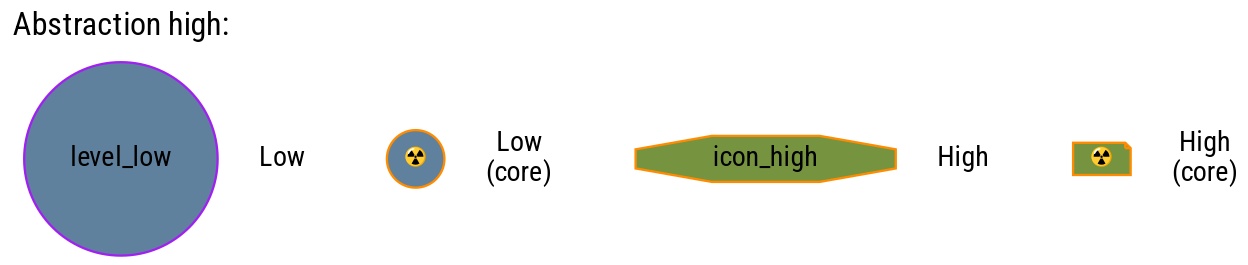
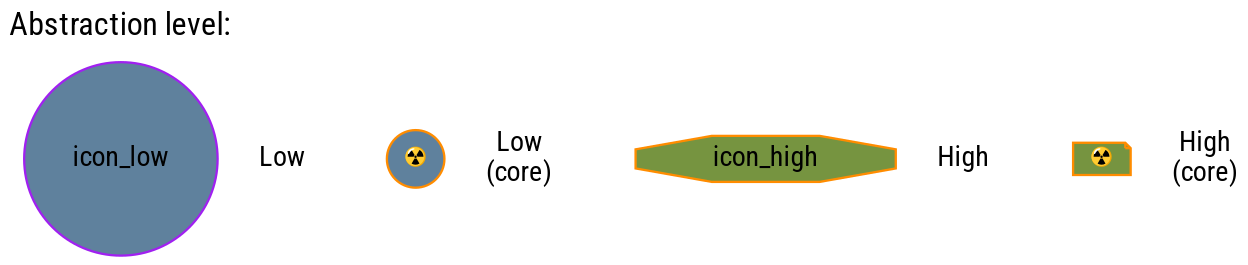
(121, 26) -> (121, 26)
(121, 159) -> (121, 159)
